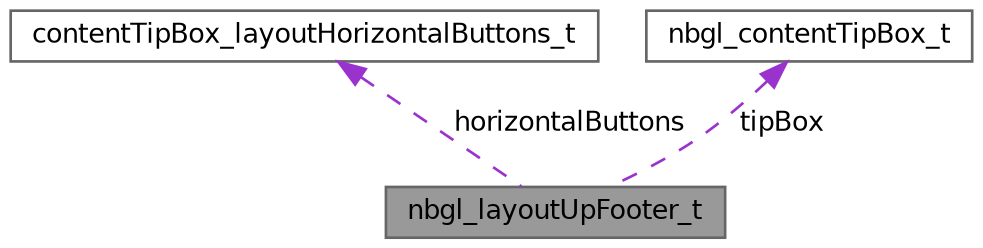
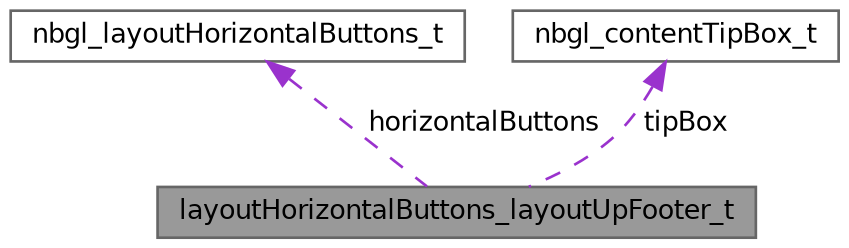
(304, 36) -> (238, 36)
(556, 212) -> (457, 212)
